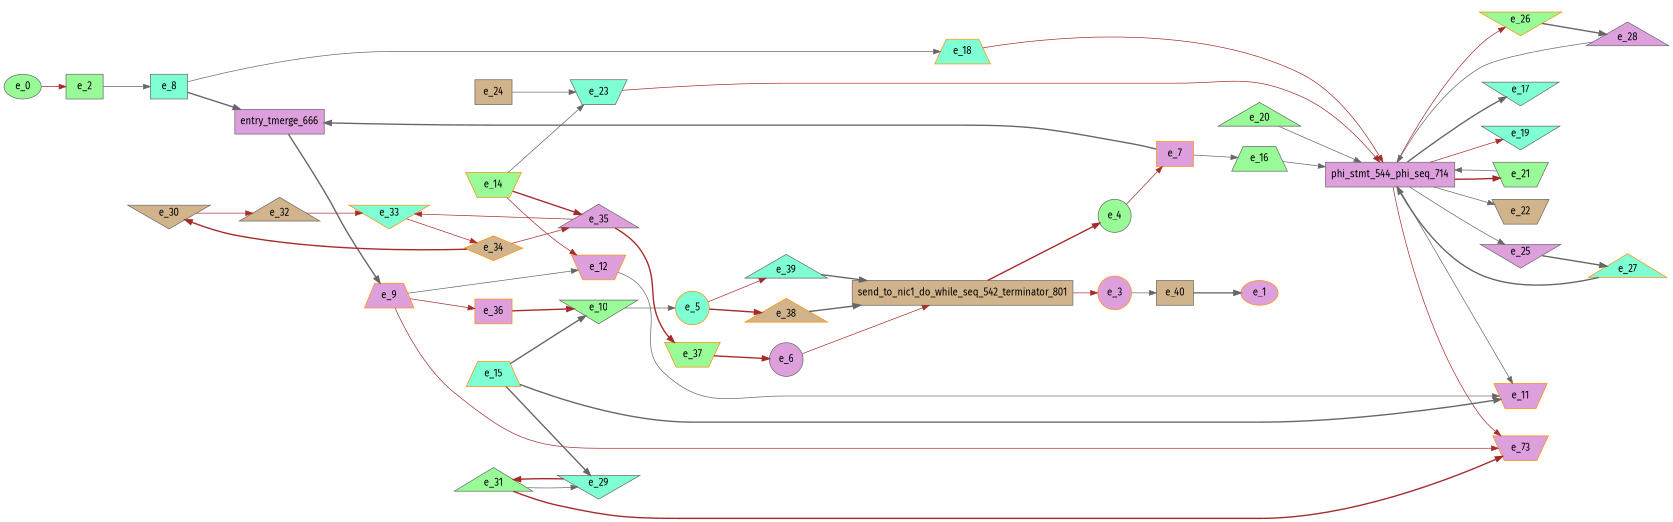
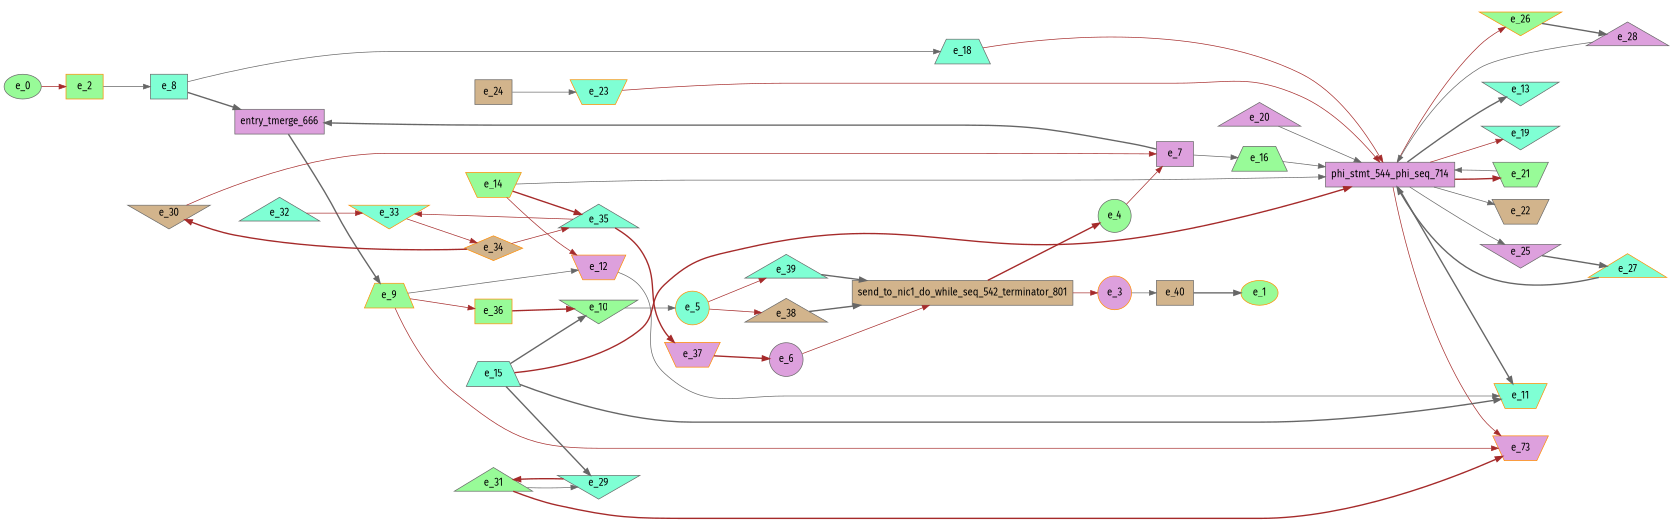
(963, 52) -> (963, 52)
(85, 87) -> (85, 87)
(1521, 90) -> (1521, 90)
(599, 92) -> (599, 92)
(1260, 118) -> (1260, 118)
(543, 141) -> (917, 180)
(1175, 154) -> (1175, 154)
(221, 213) -> (664, 153)
(280, 213) -> (280, 213)
(599, 220) -> (599, 220)
none -> (909, 235)
(1454, 282) -> (1454, 282)
(1260, 293) -> (1260, 293)
(389, 296) -> (389, 296)
(493, 311) -> (493, 311)
(732, 311) -> (732, 311)
(786, 314) -> (786, 314)
(692, 355) -> (692, 355)
(493, 374) -> (493, 374)
(1521, 396) -> (1521, 396)
